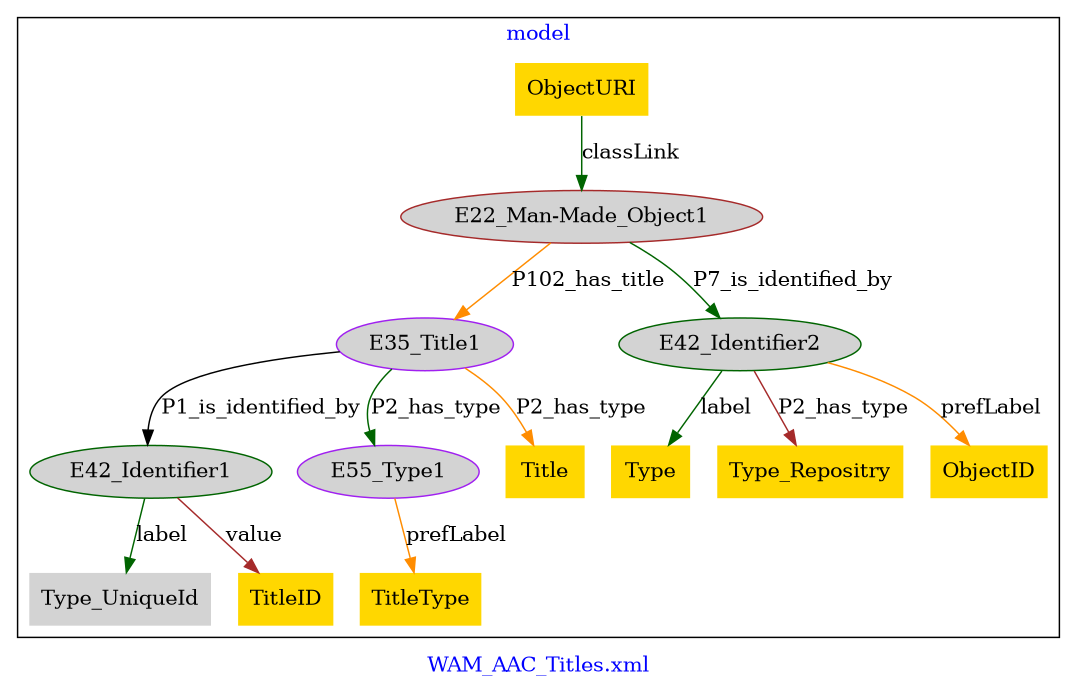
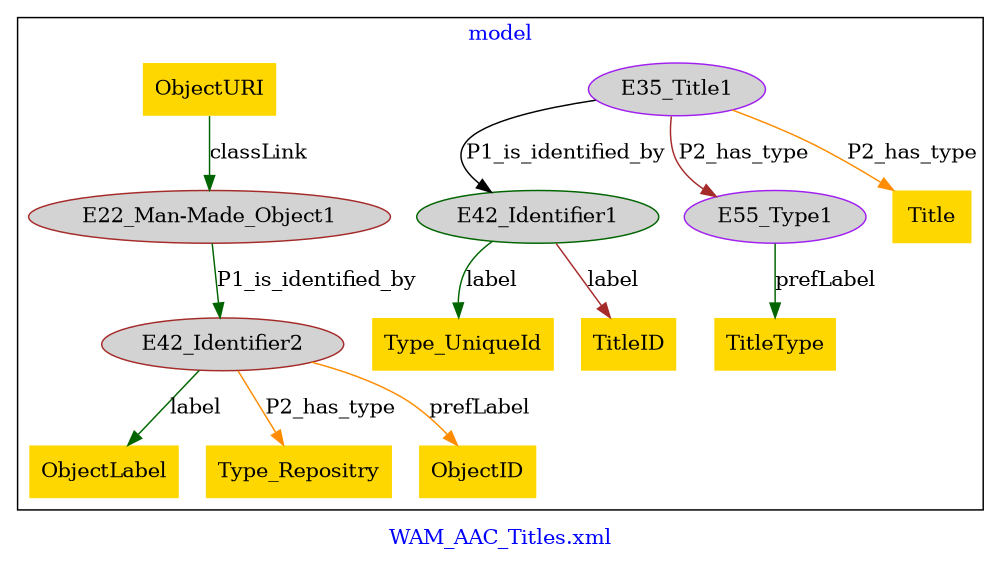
(509, 276) -> none
(793, 281) -> (316, 281)
(740, 344) -> (223, 344)
(371, 397) -> (675, 158)
(771, 402) -> (257, 402)
(651, 472) -> (104, 472)
(403, 528) -> (775, 273)
(254, 536) -> (613, 281)
(120, 599) -> (463, 344)
